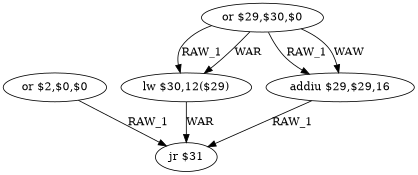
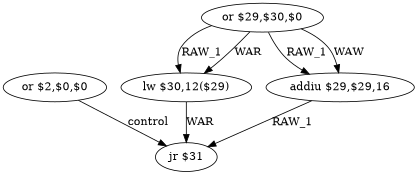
(148, 122) -> (148, 122)
